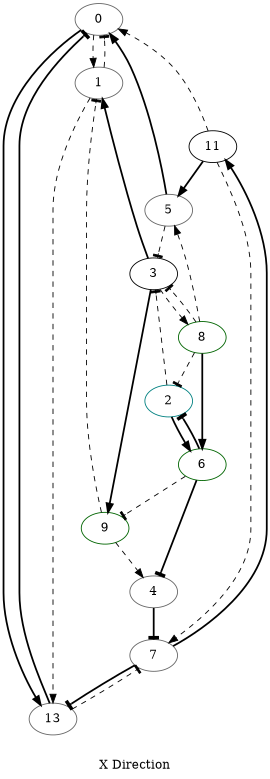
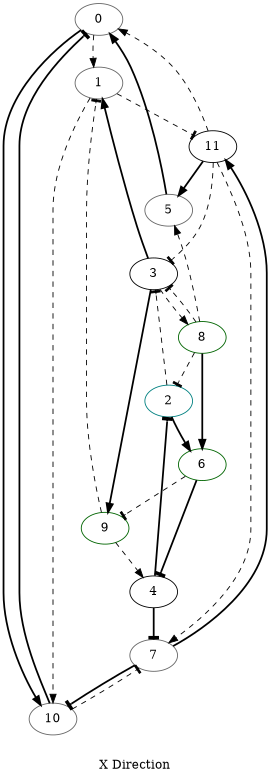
(105, 53) -> (154, 114)
(162, 240) -> (205, 216)
(192, 434) -> (161, 499)
(154, 592) -> (154, 592)
(53, 719) -> (53, 719)
